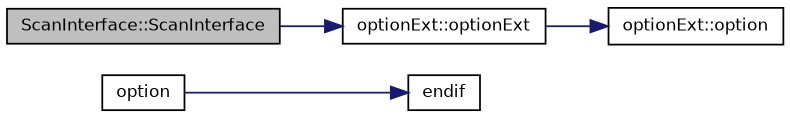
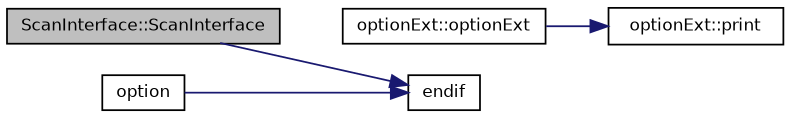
(302, 26) -> (305, 62)
(696, 26) -> (696, 26)
